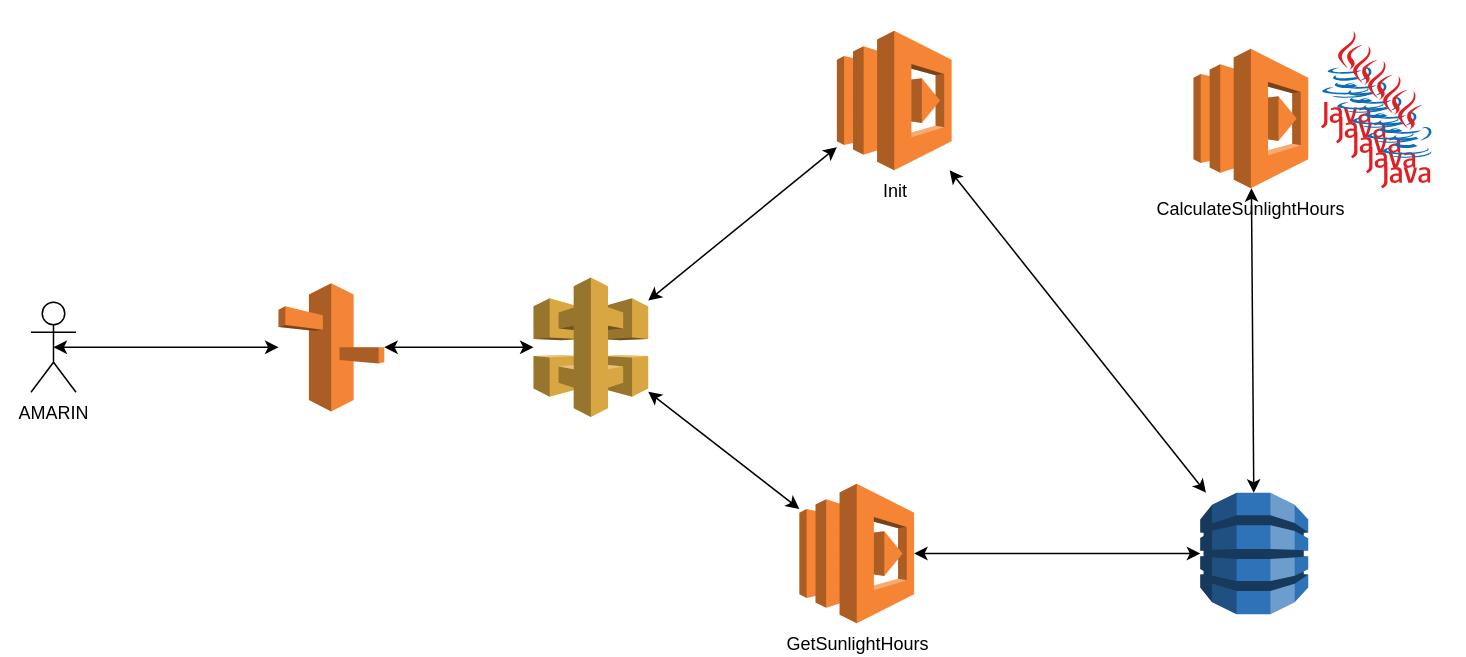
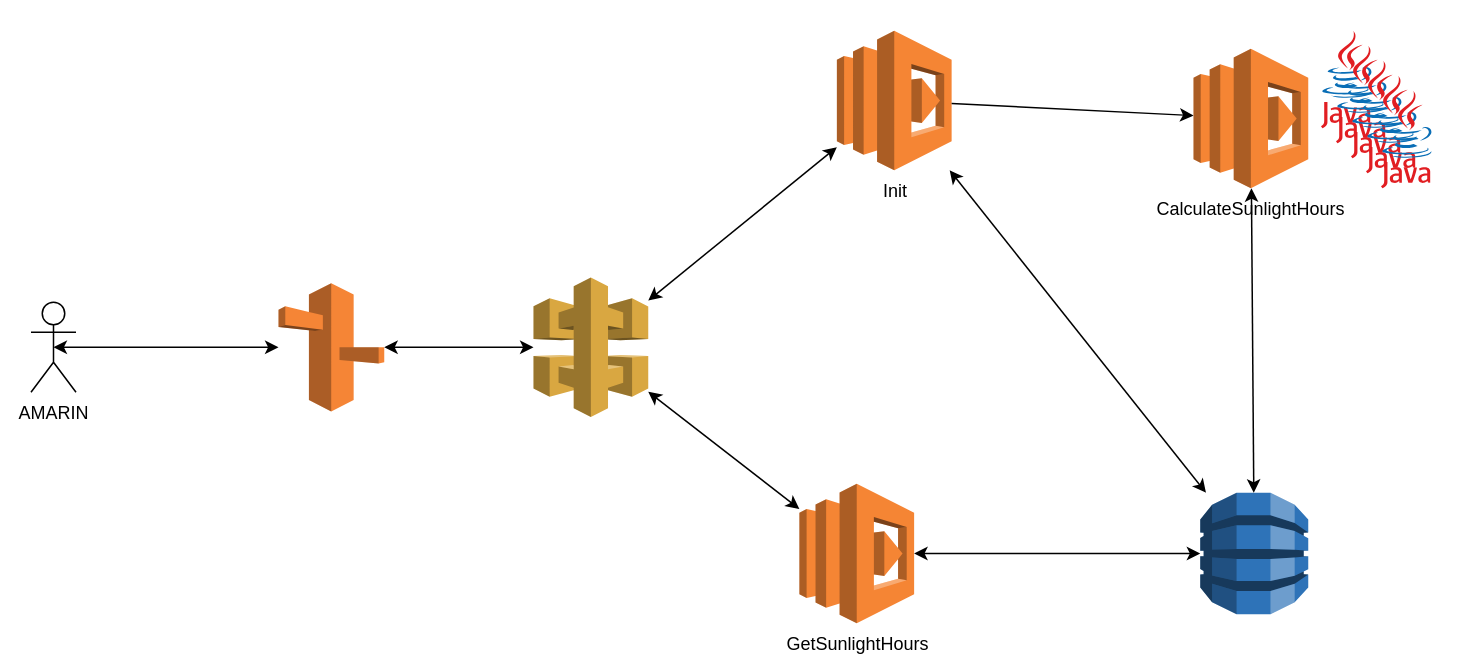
none -> (1068, 109)
